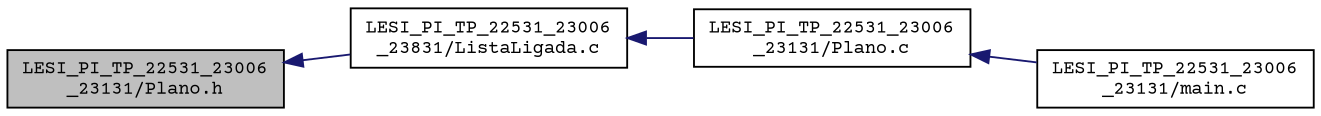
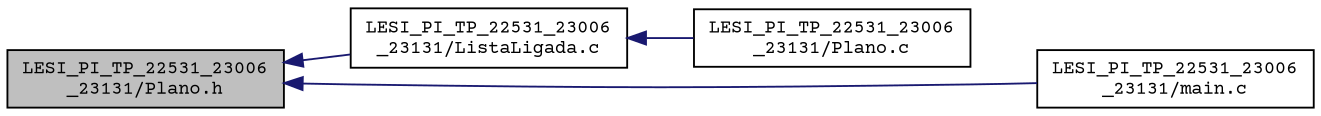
(489, 38) -> (489, 38)
(1013, 60) -> (670, 87)
